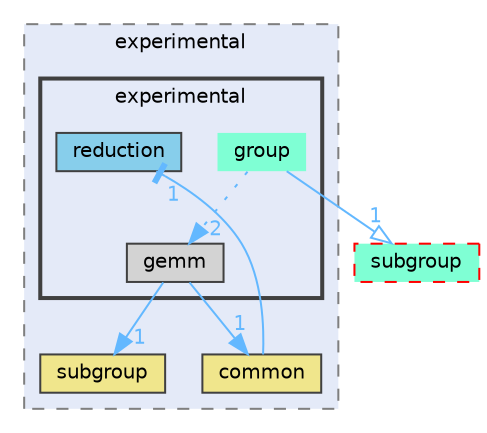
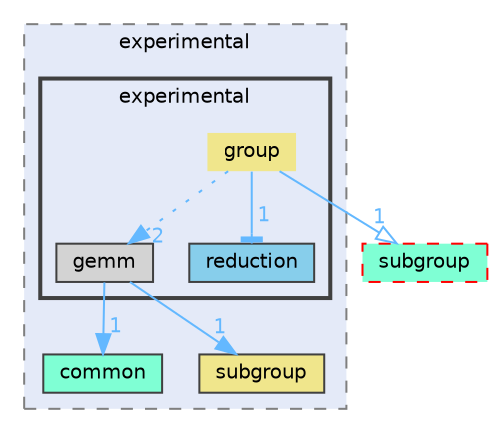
(262, 152) -> (252, 152)
(244, 249) -> (252, 203)
(262, 374) -> (103, 374)
